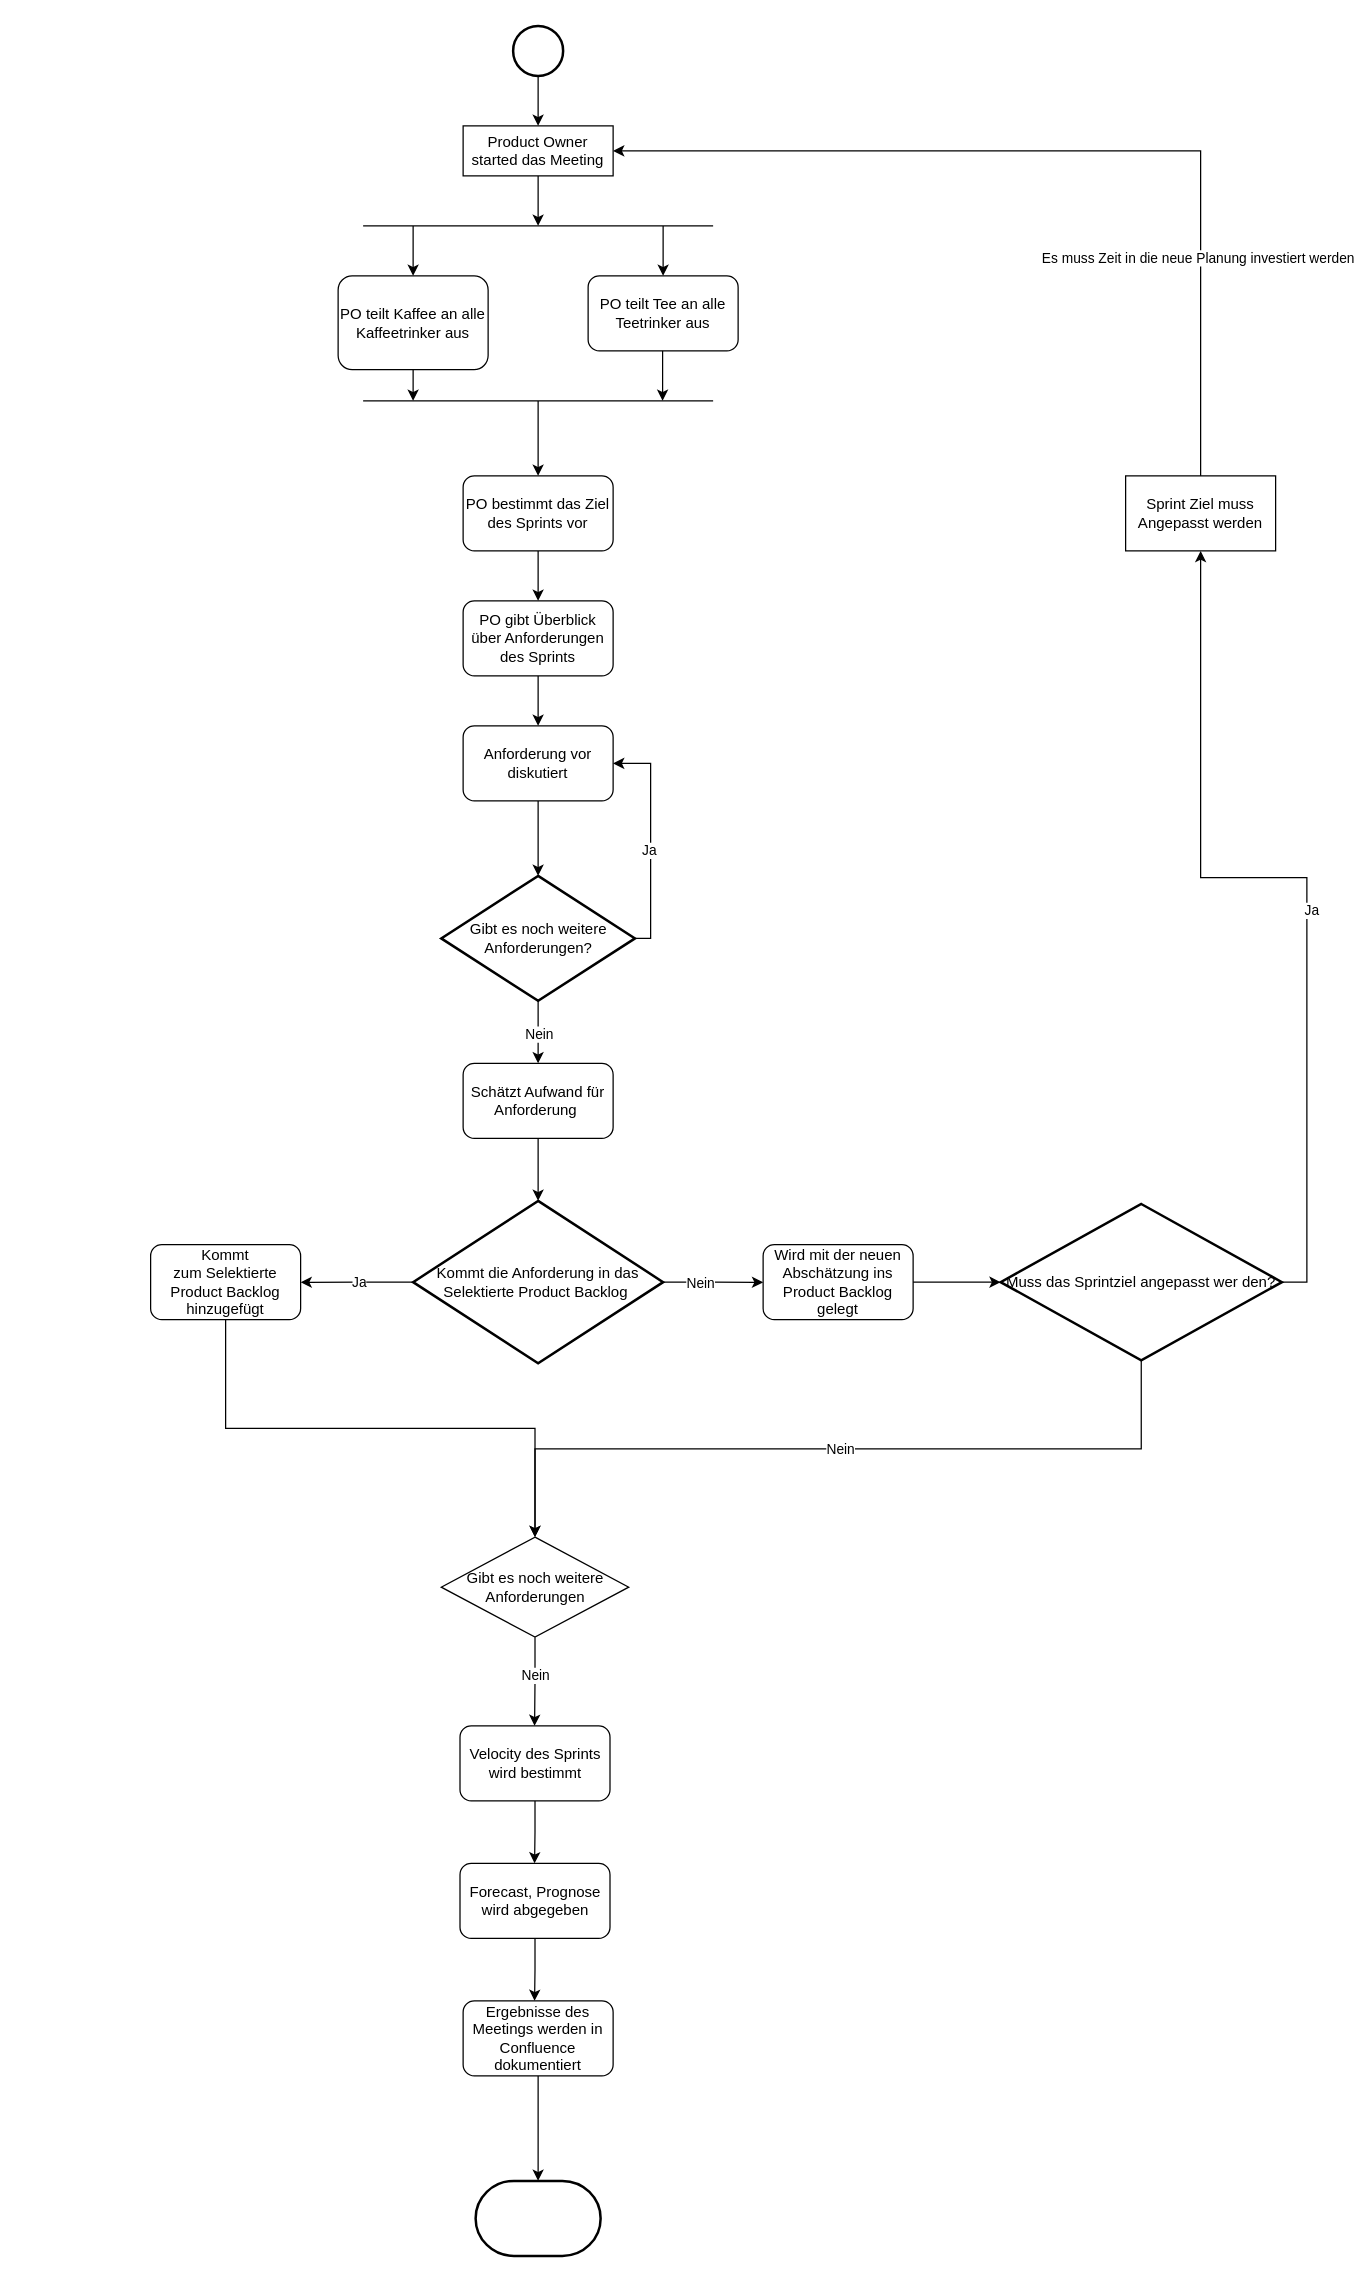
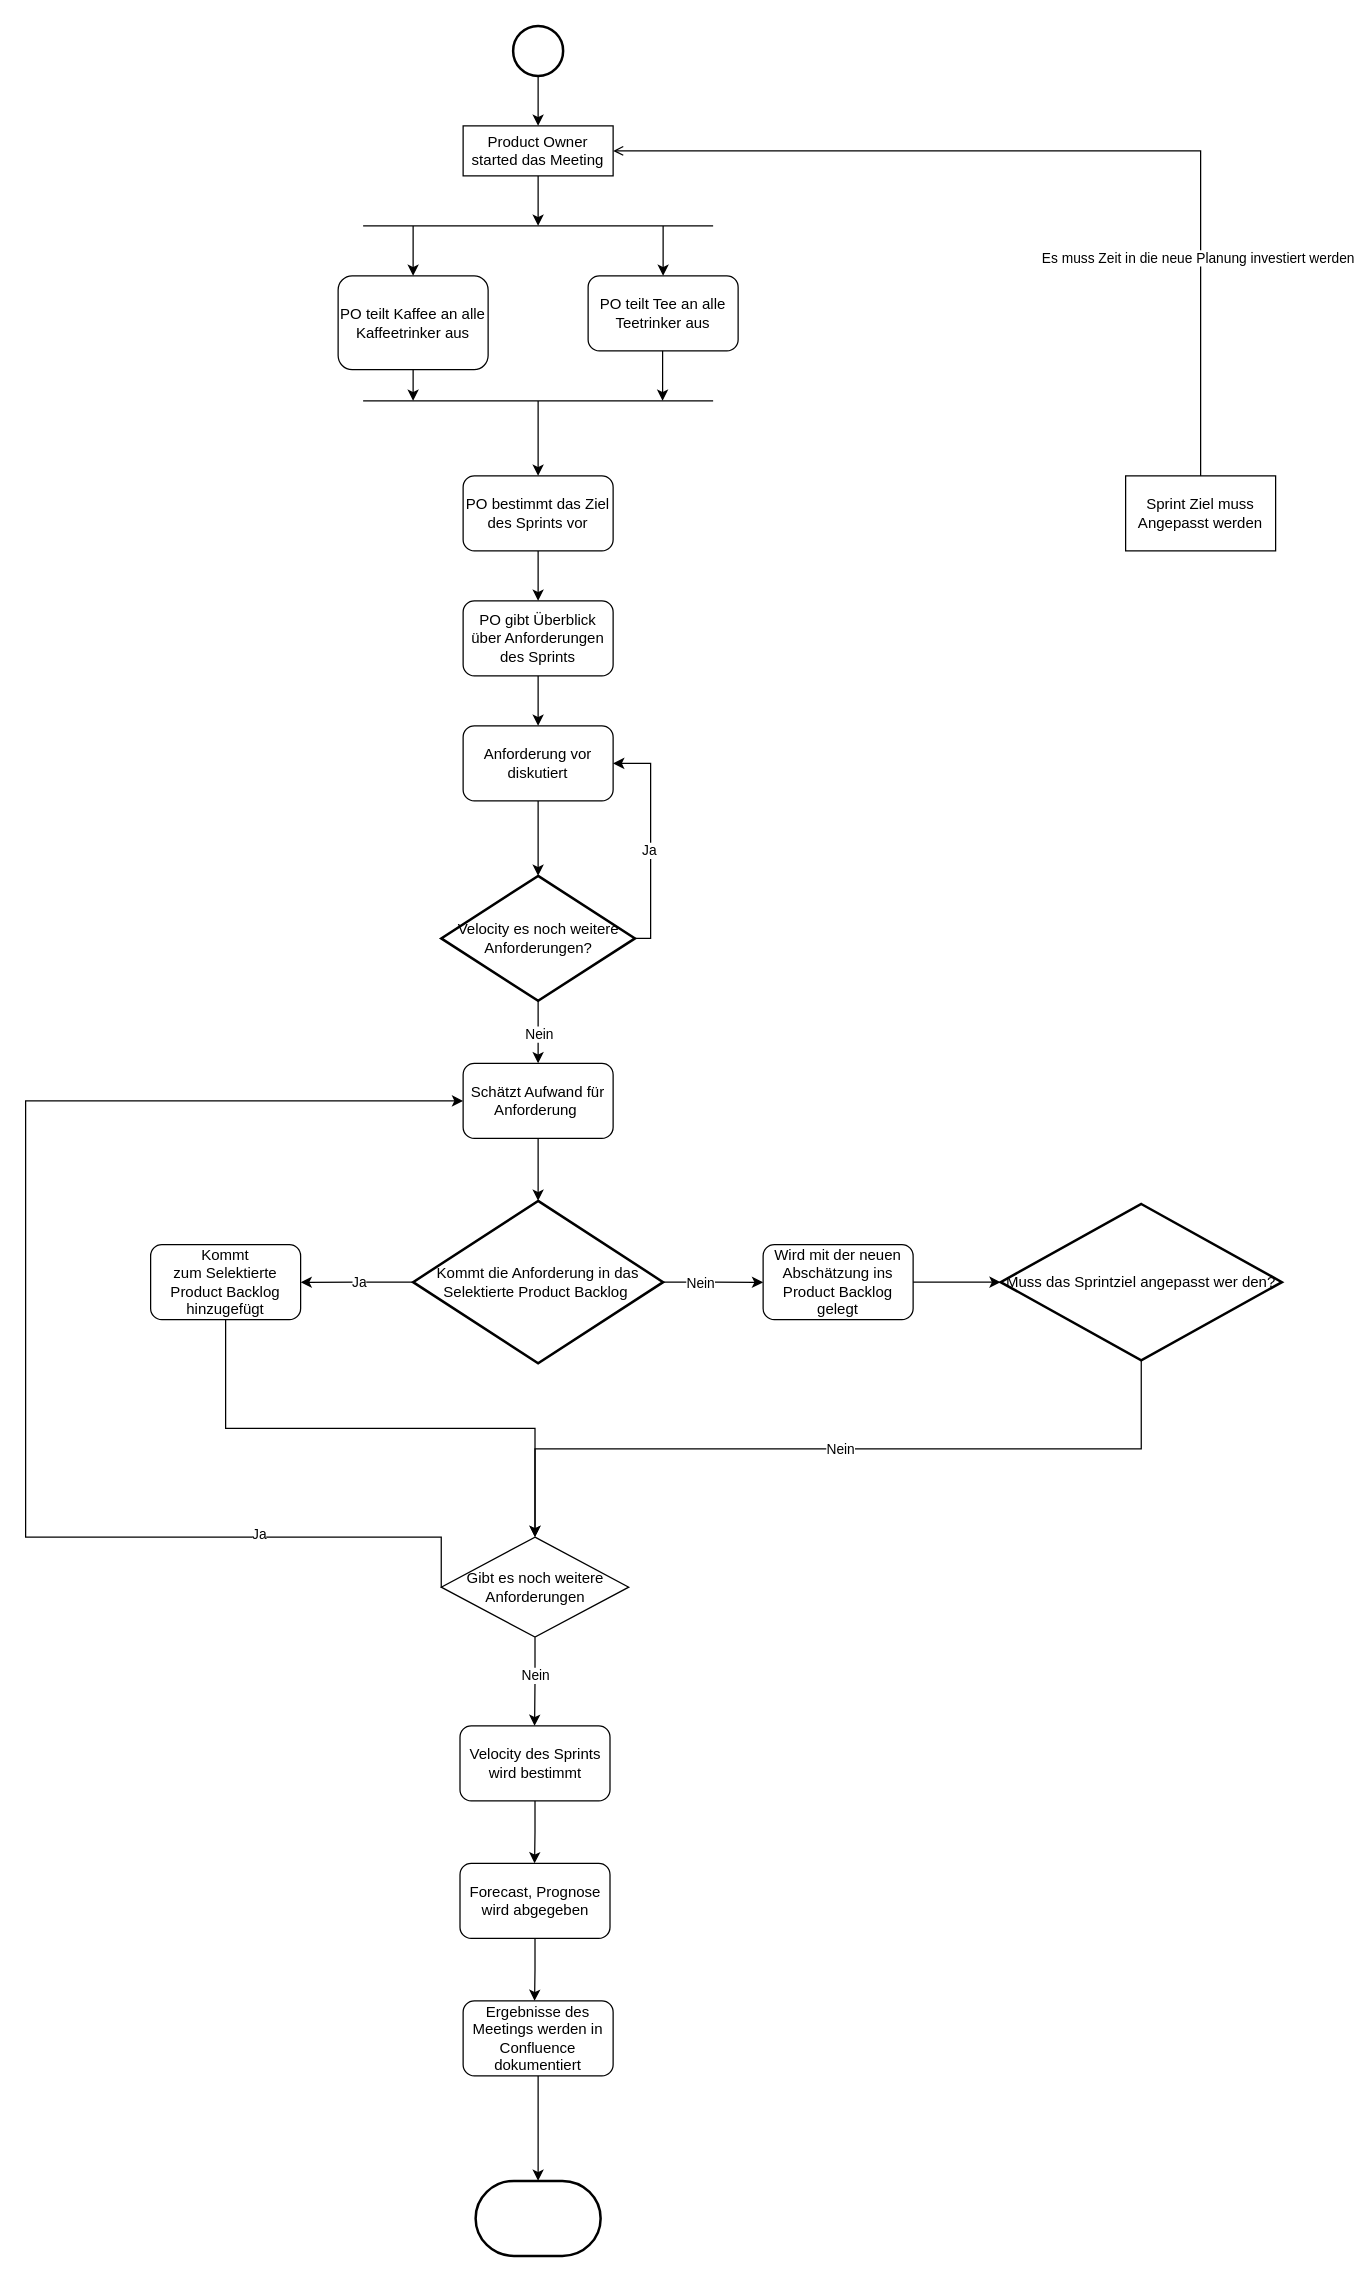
(623, 151) -> (621, 151)
(1307, 880) -> none
(539, 938) -> (539, 938)
none -> (26, 1337)
